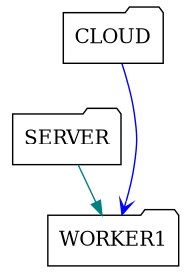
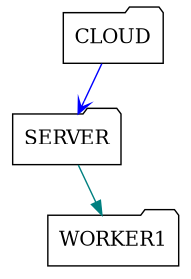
(136, 132) -> (93, 82)
